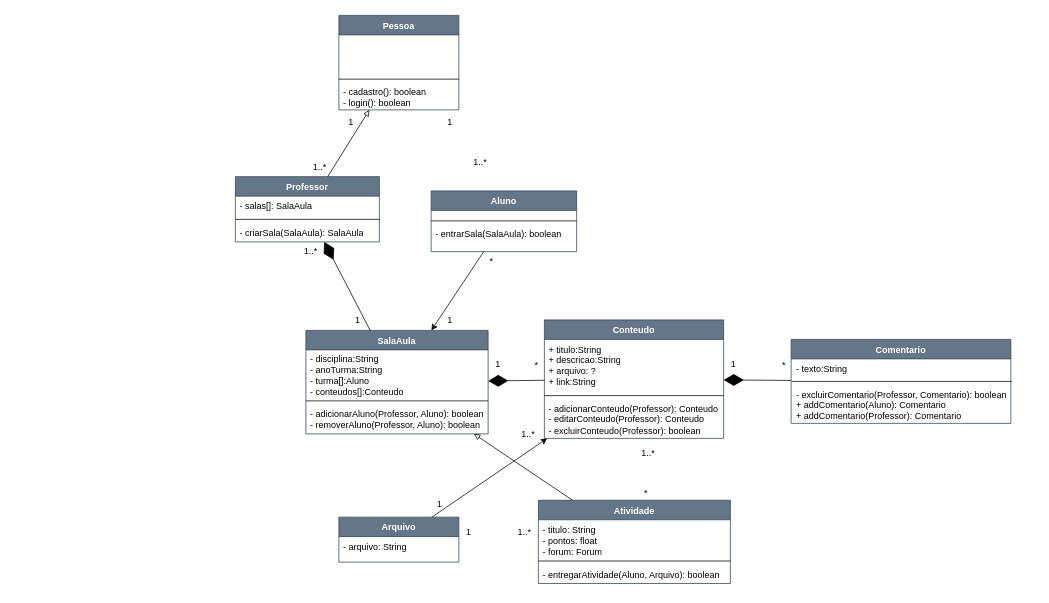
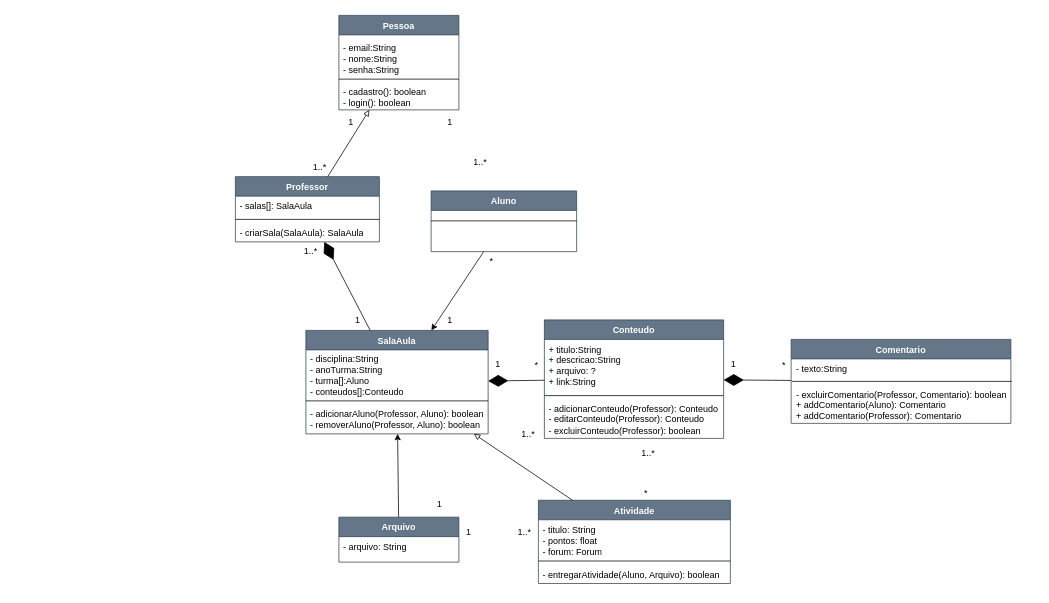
none -> (399, 57)
(504, 238) -> none
(487, 479) -> (398, 498)
